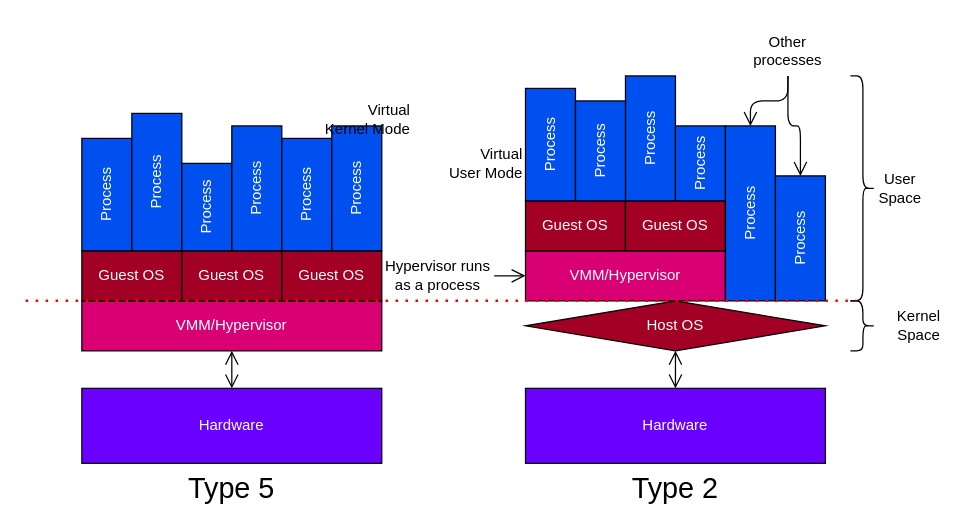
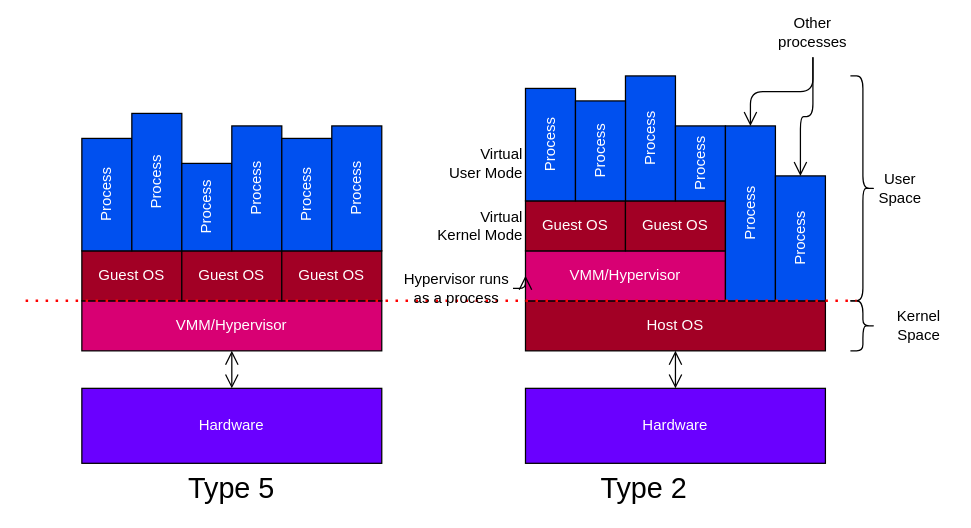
(788, 51) -> (813, 32)
(363, 119) -> (476, 226)
(438, 276) -> (457, 288)
(676, 326) -> (676, 326)
(676, 488) -> (644, 488)
